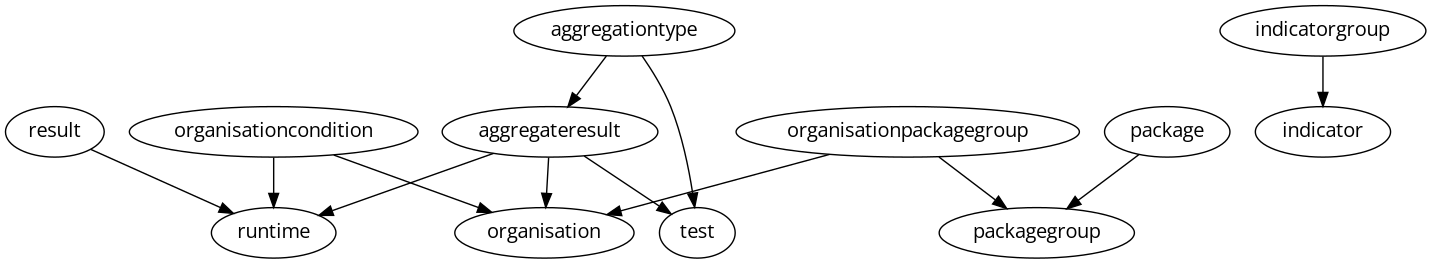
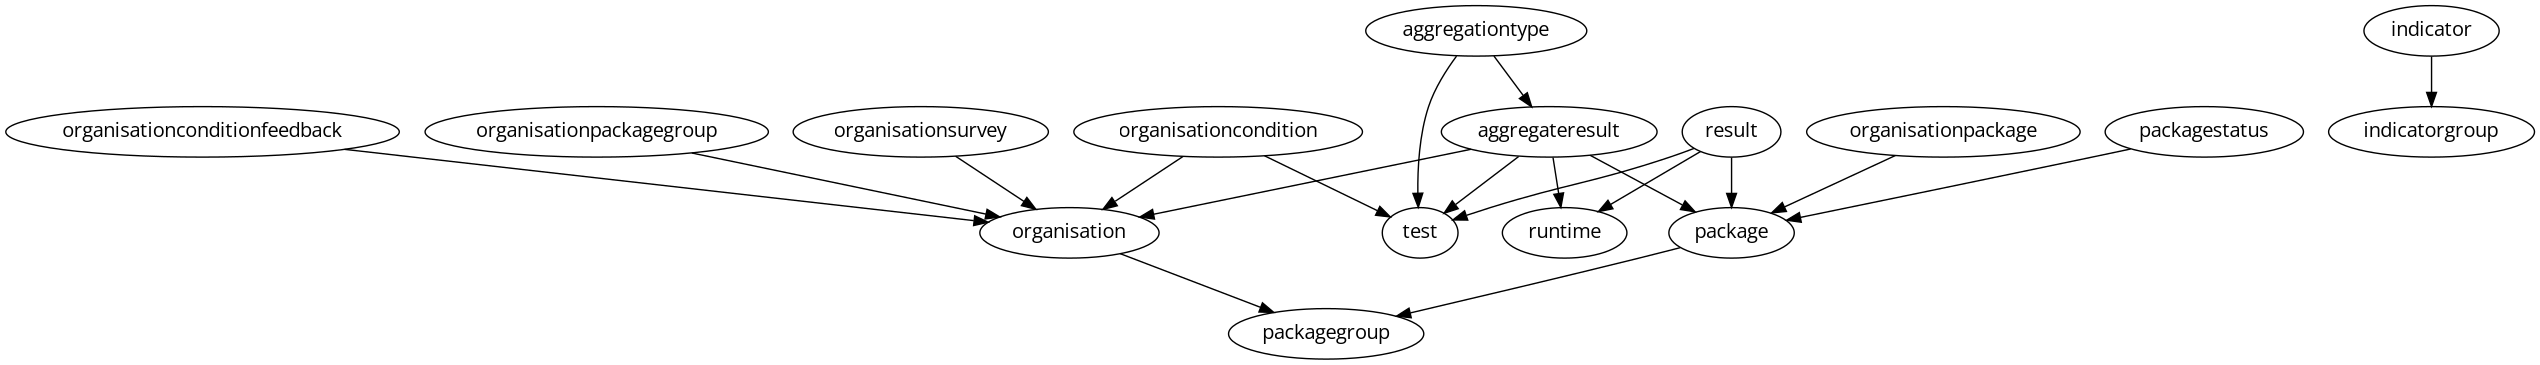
(1323, 74) -> (2432, 74)
none -> (203, 132)
none -> (921, 132)
none -> (1943, 132)
none -> (2204, 132)
(274, 175) -> (1329, 187)
none -> (1732, 175)
(967, 178) -> (1190, 281)
none -> (1634, 179)
none -> (1581, 183)
